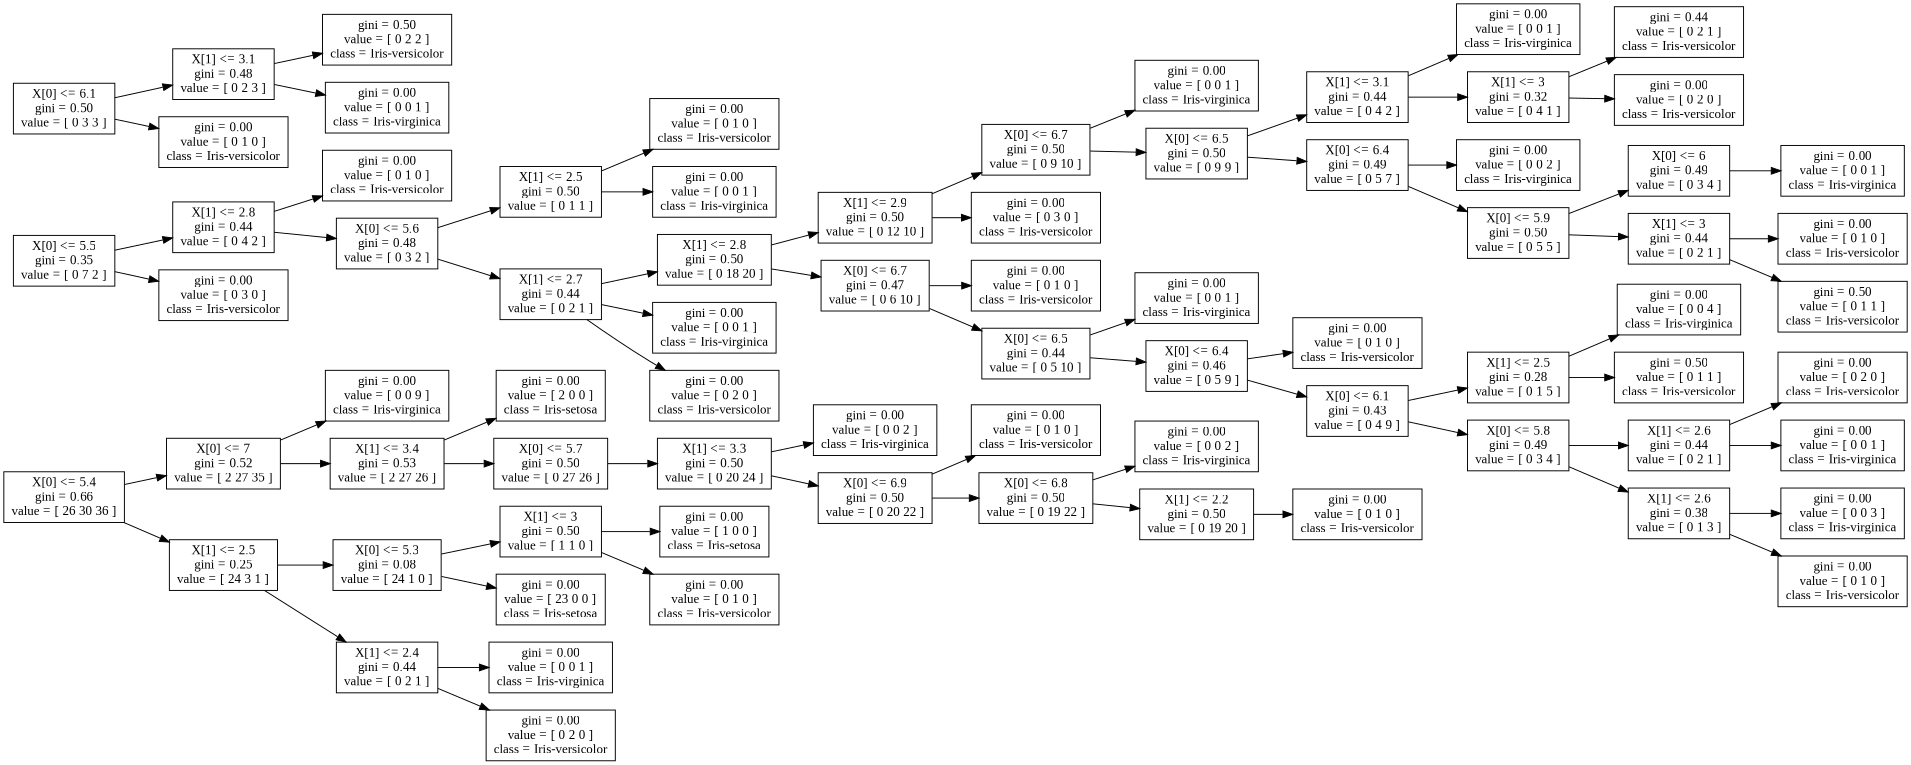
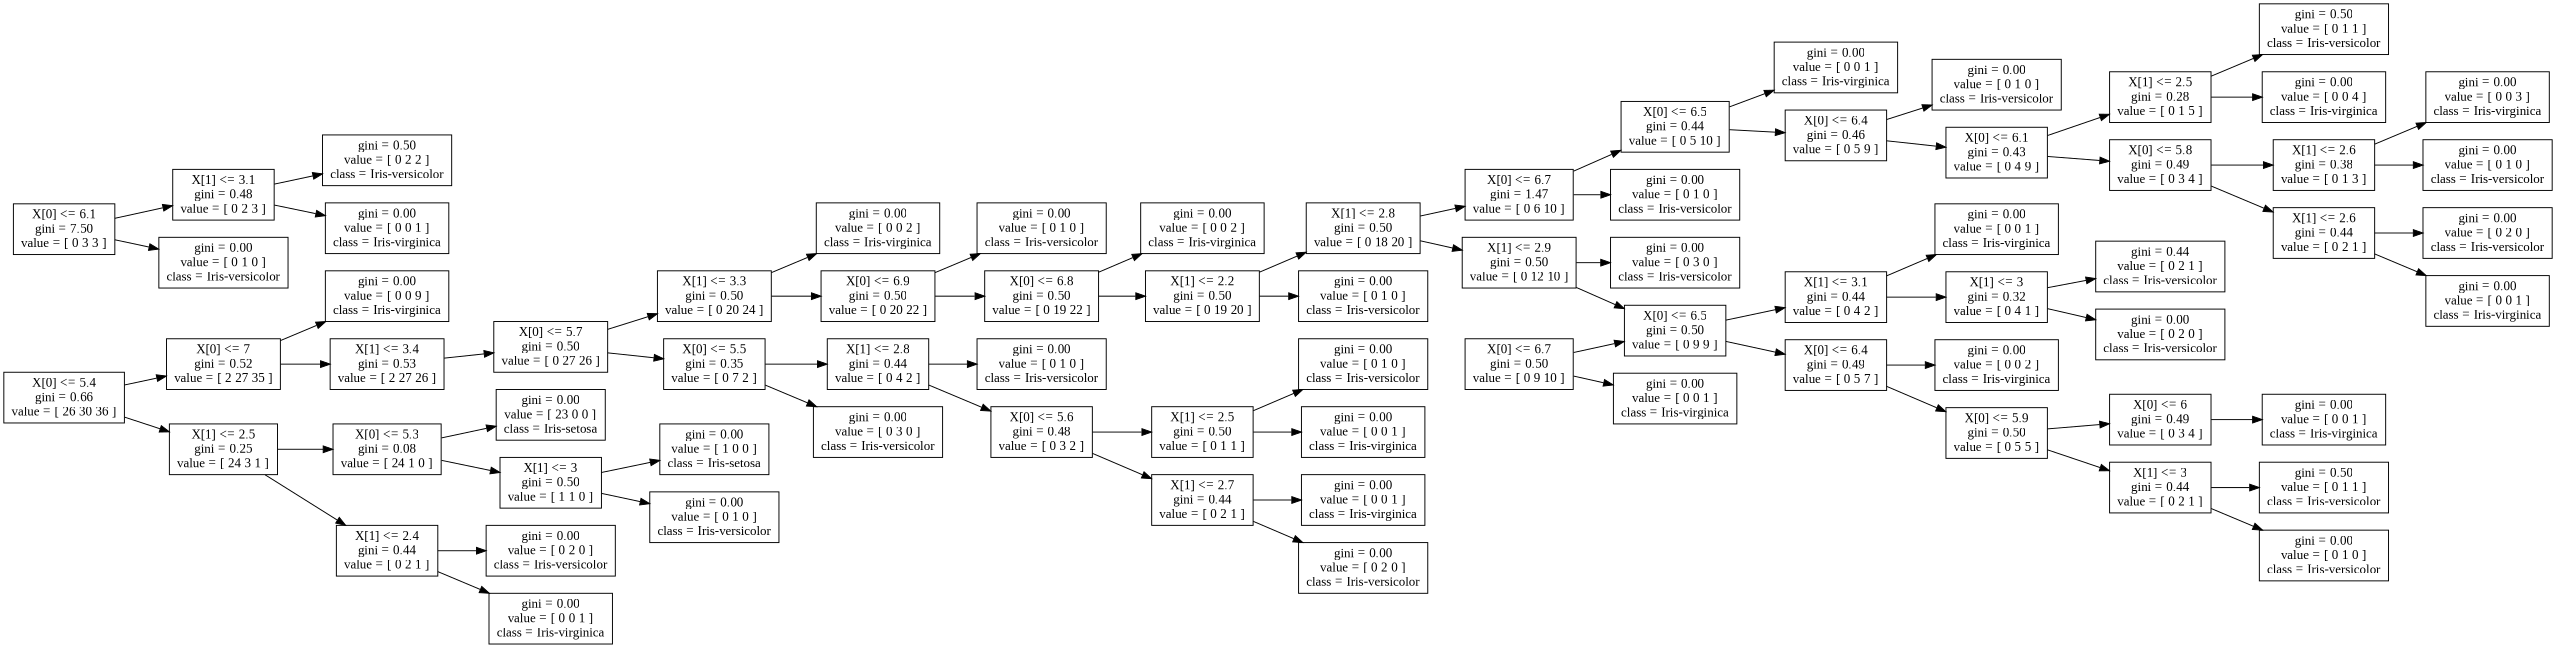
(64, 109) -> (64, 229)
(952, 185) -> (1596, 296)
(625, 279) -> (1278, 264)
(875, 286) -> (1519, 195)
none -> (631, 355)
(551, 396) -> none
